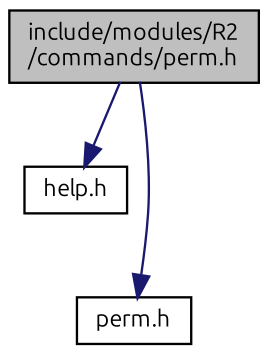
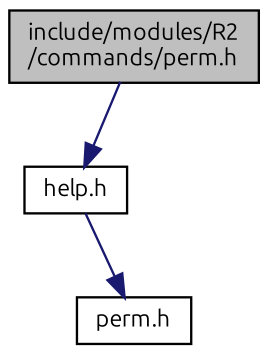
(149, 178) -> (100, 245)
